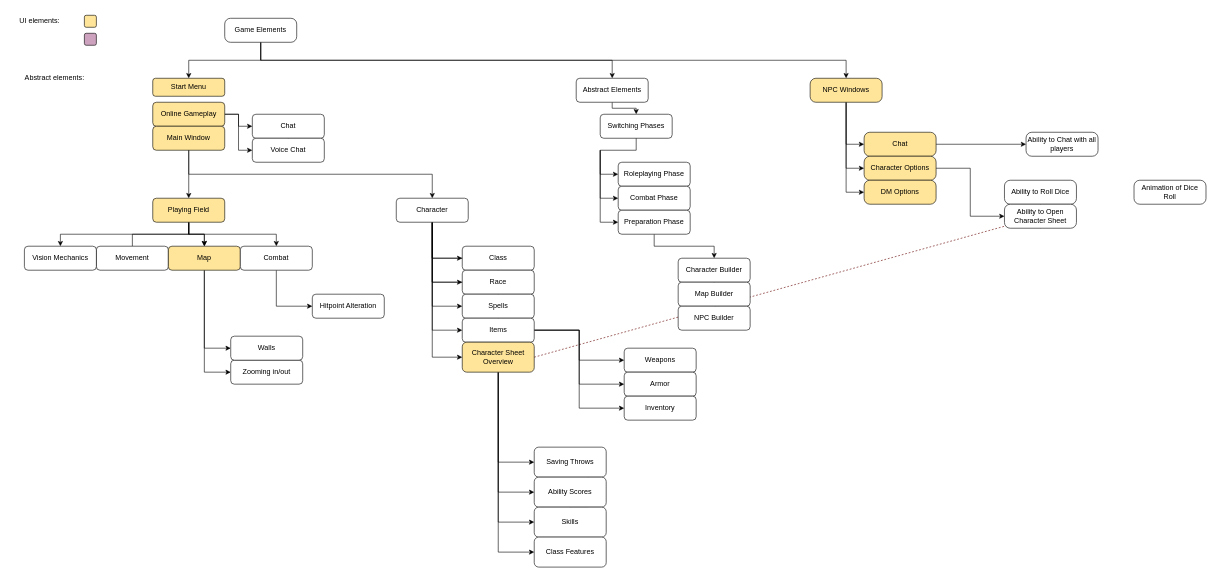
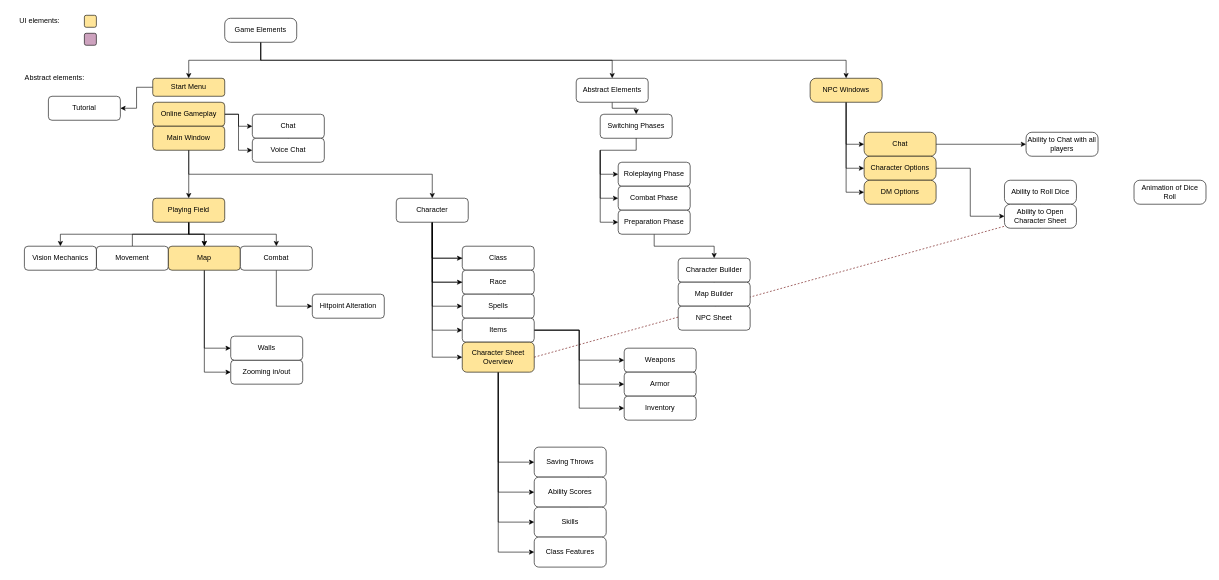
none -> (137, 98)
none -> (84, 108)
(714, 318) -> (714, 318)
